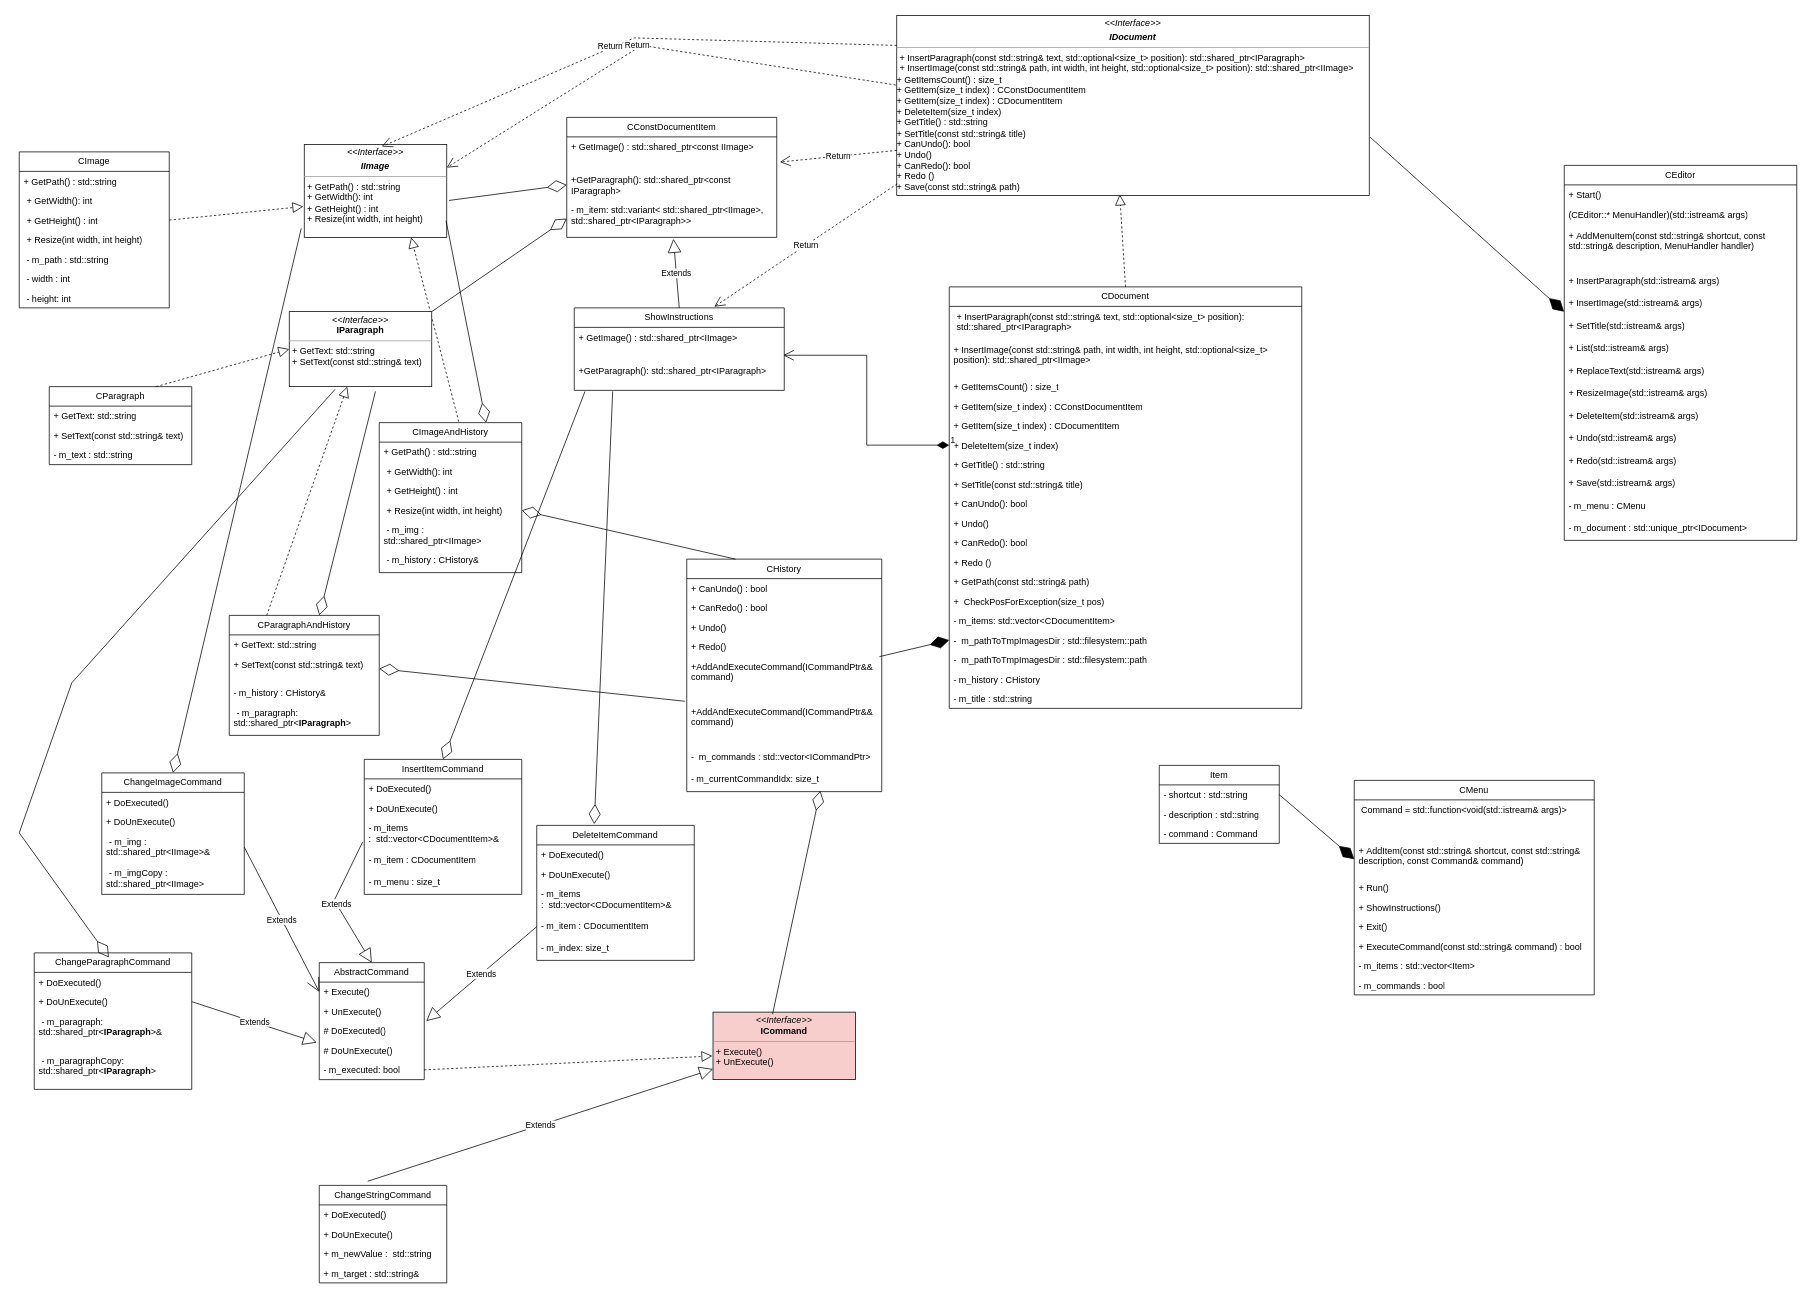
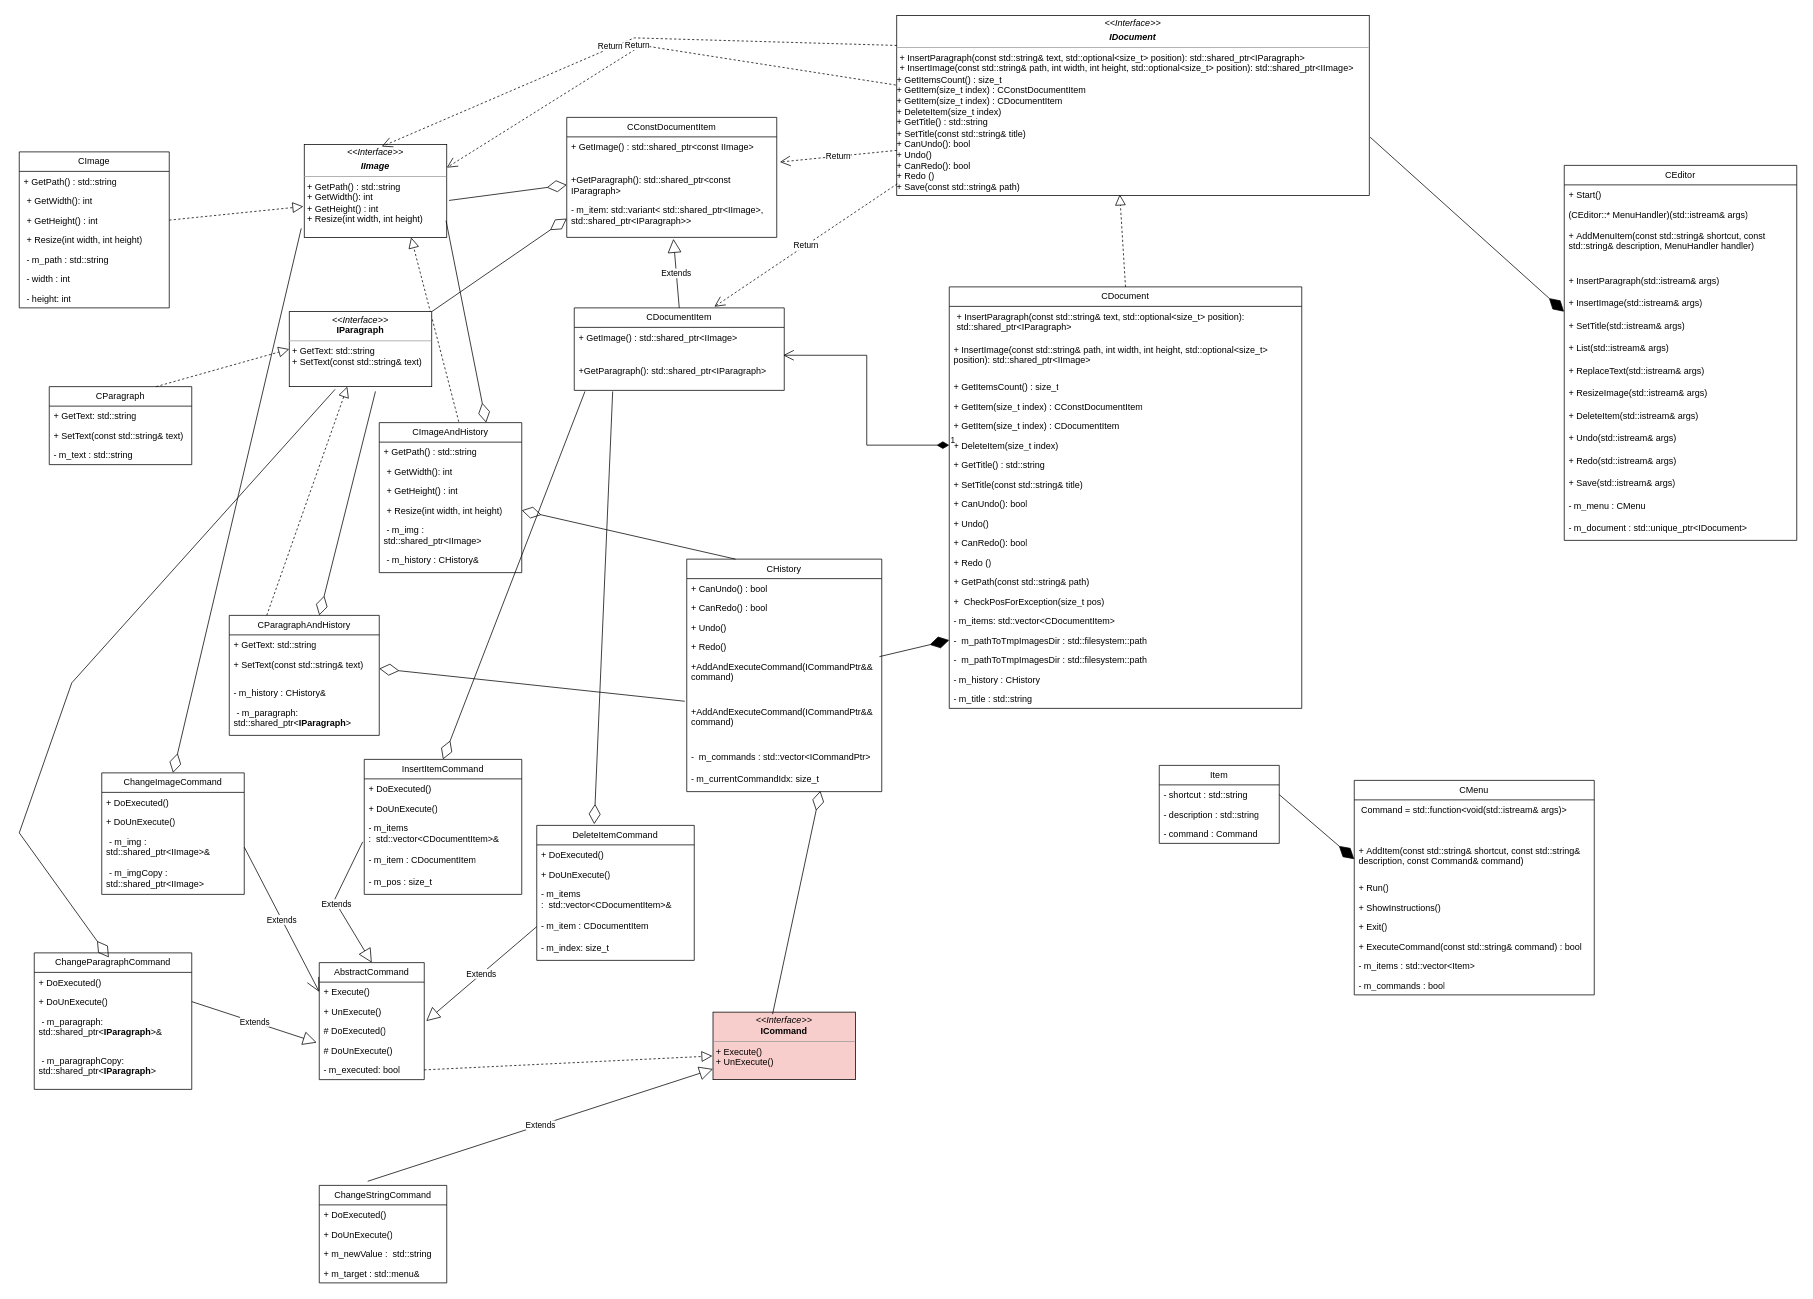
(679, 318) -> (679, 318)
(406, 883) -> (403, 883)
(378, 1274) -> (375, 1274)
